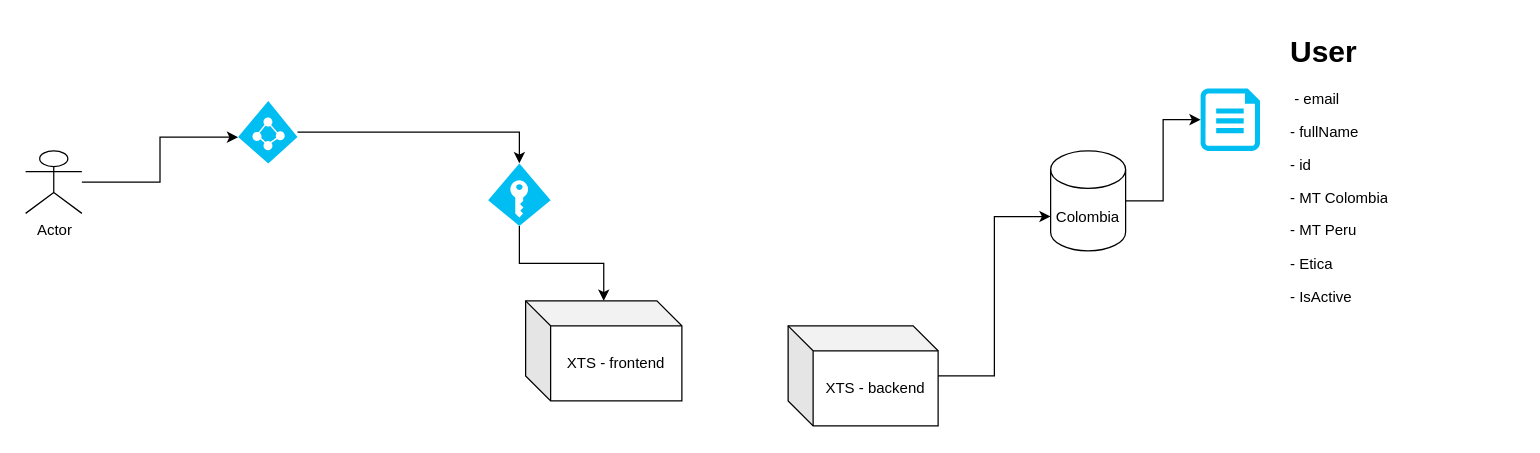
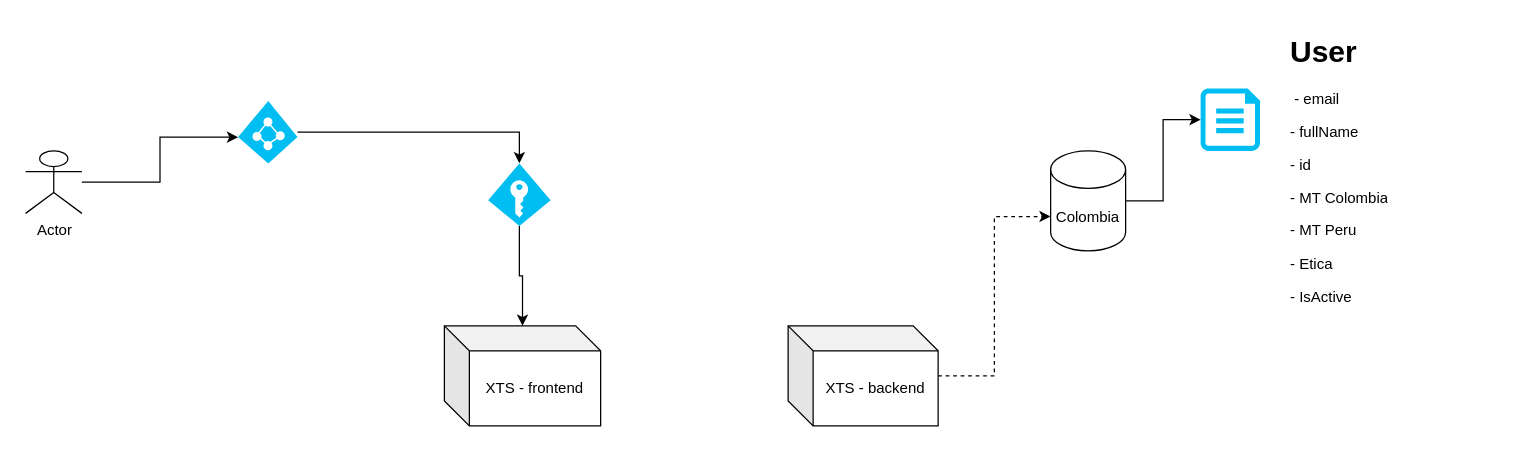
(994, 299) -> (994, 299)
(604, 351) -> (523, 376)
